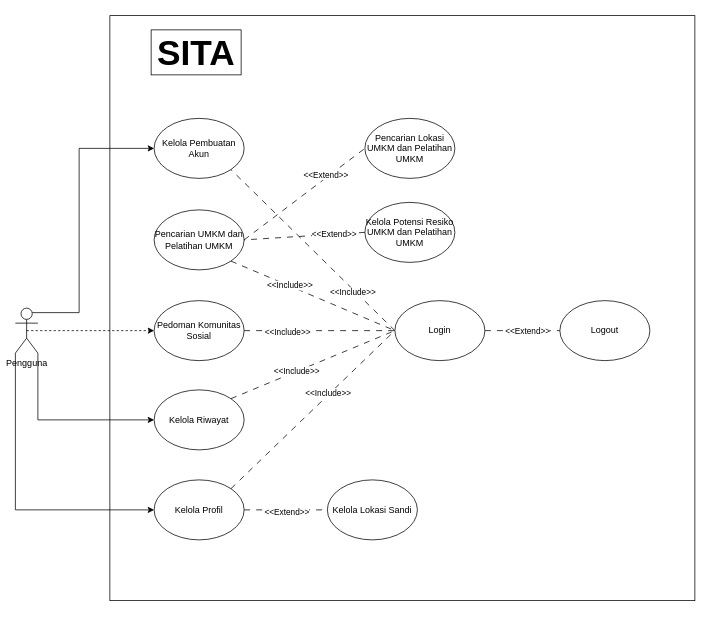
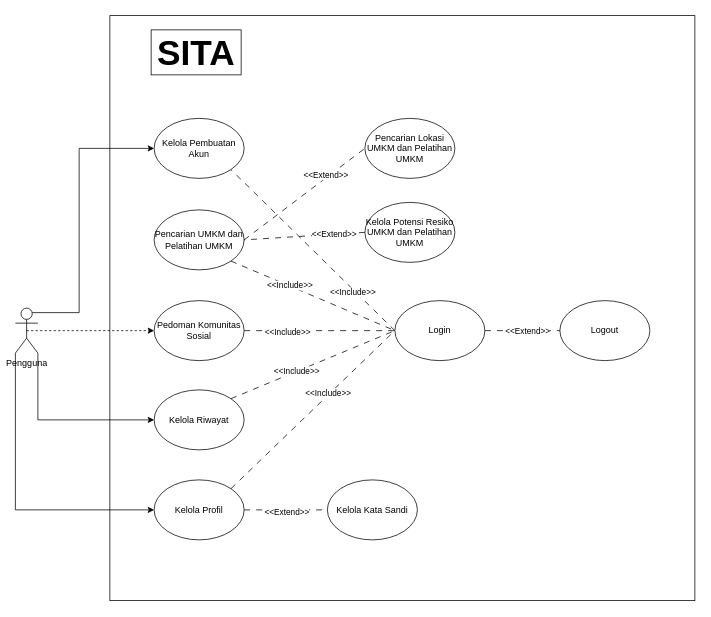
(372, 510) -> (372, 510)
